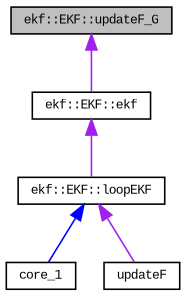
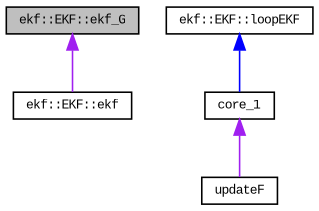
(91, 20) -> (73, 20)
(91, 156) -> none
(121, 240) -> (240, 156)
